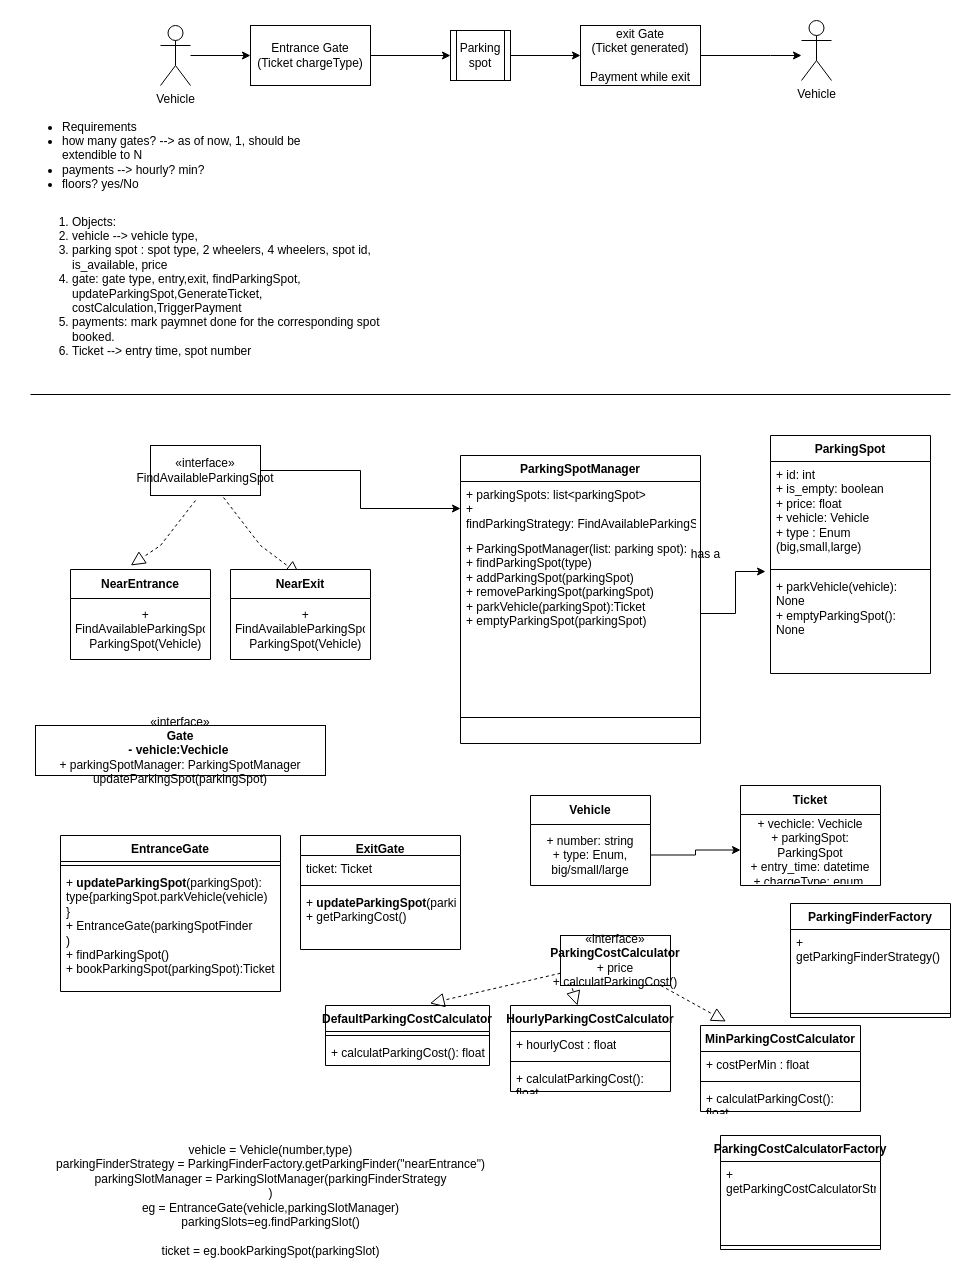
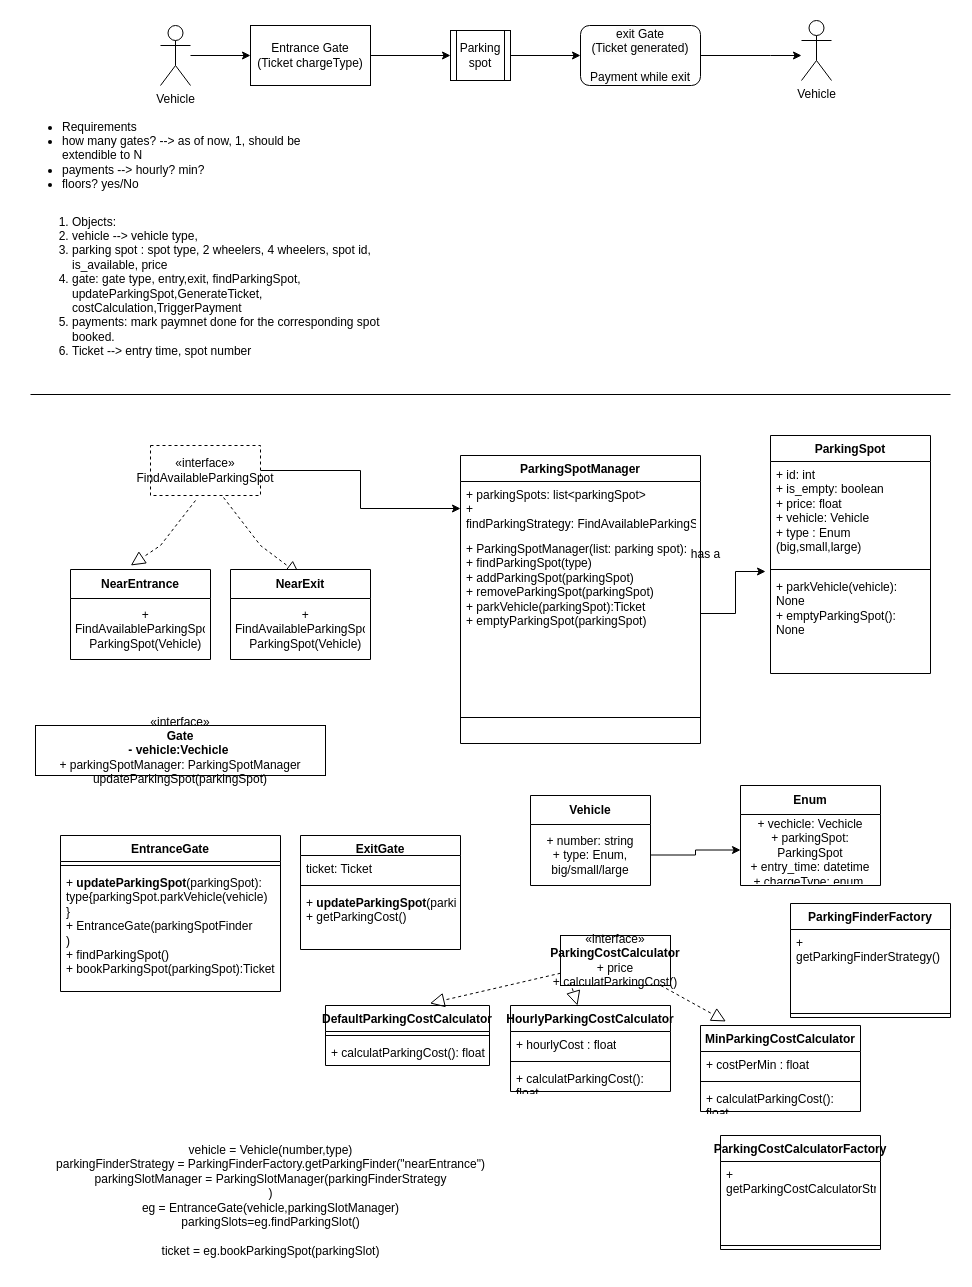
(641, 56) -> (641, 56)
(206, 471) -> (206, 471)
(811, 801) -> (811, 801)
